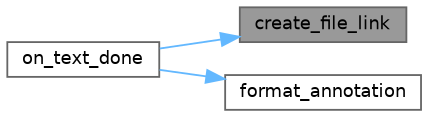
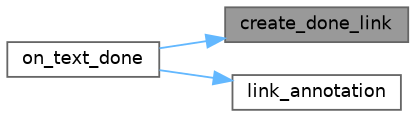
(323, 25) -> (317, 25)
(323, 92) -> (317, 92)
